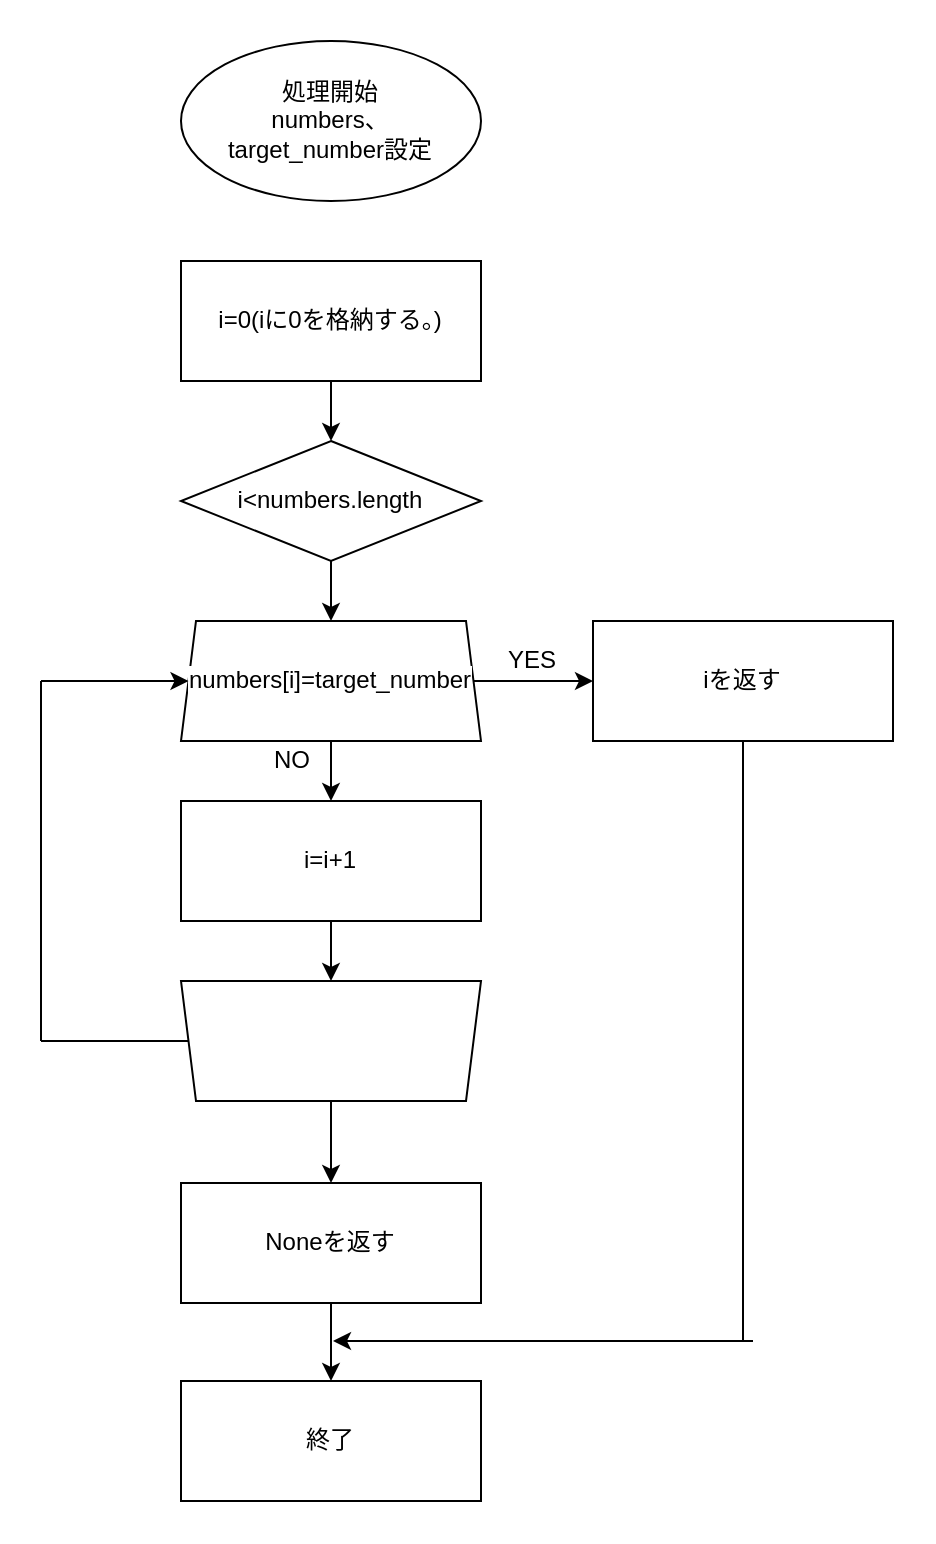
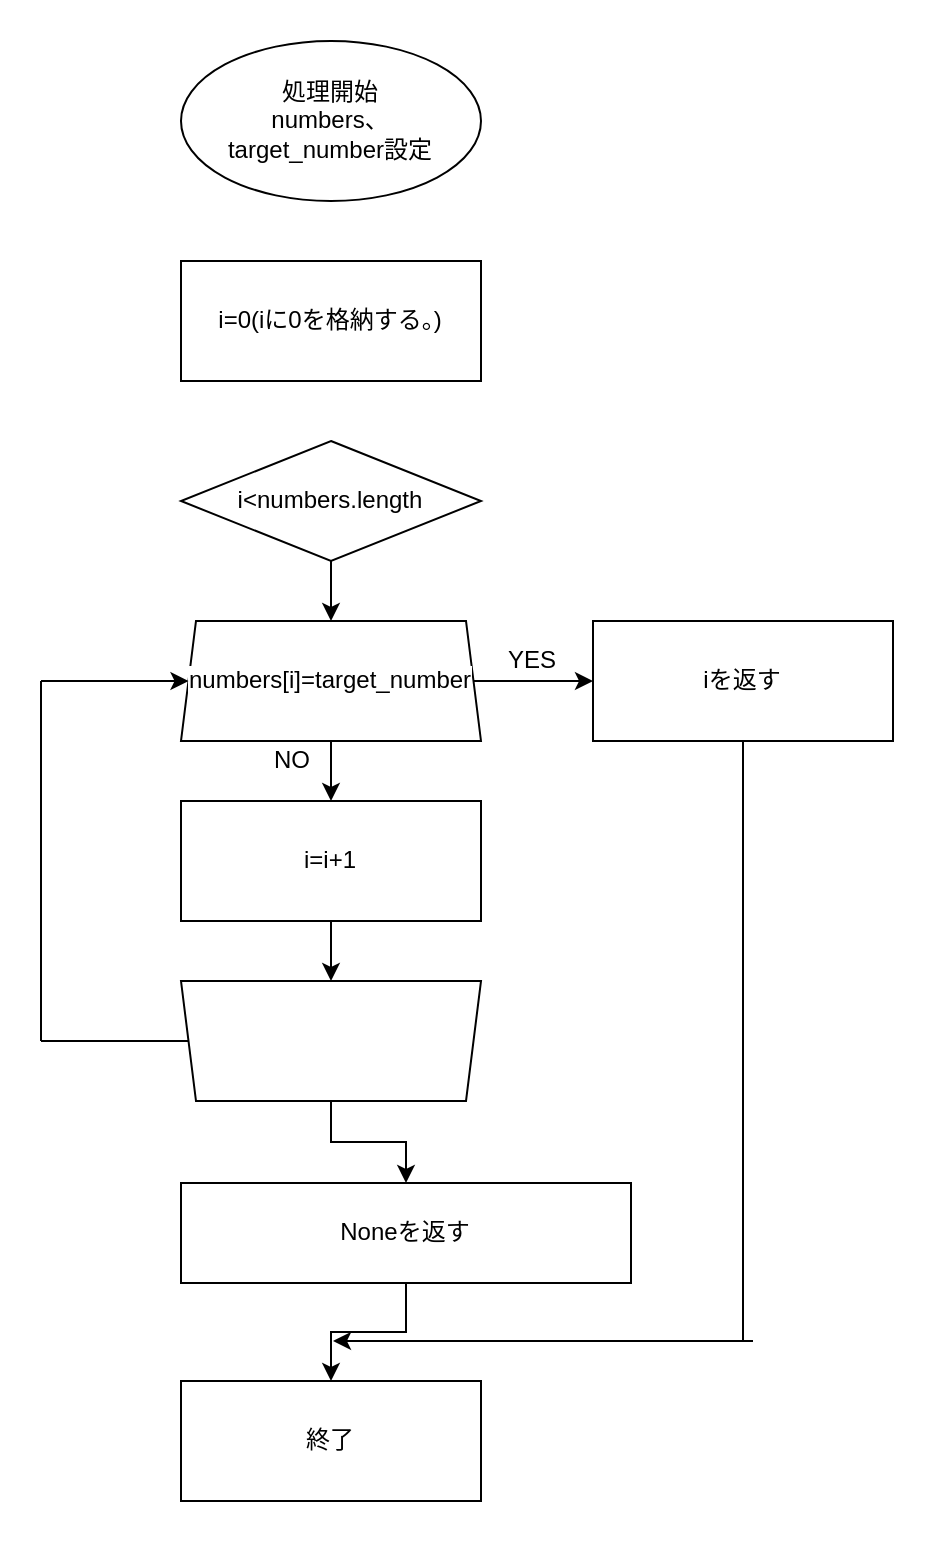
(331, 404) -> none
(331, 1243) -> (406, 1233)
